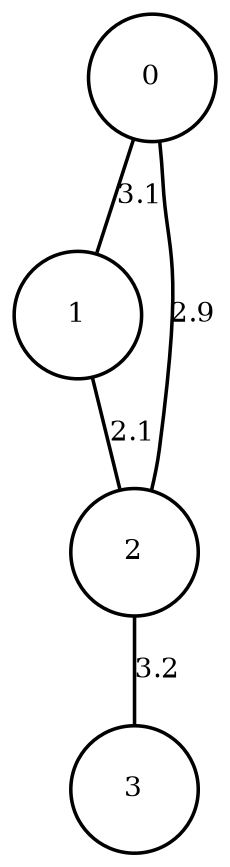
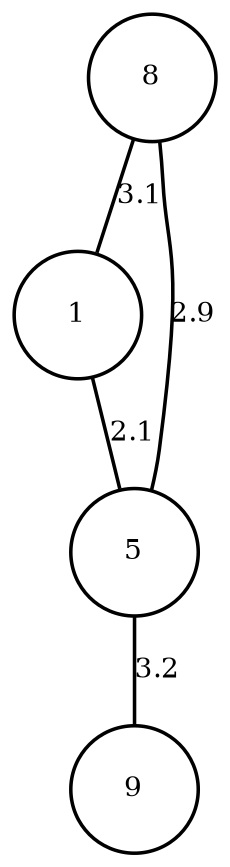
(152, 78) -> (152, 78)
(135, 552) -> (135, 552)
(135, 789) -> (135, 789)
